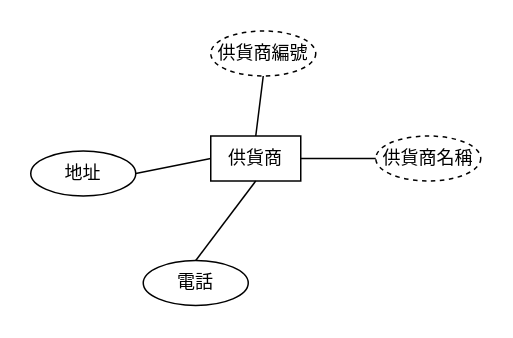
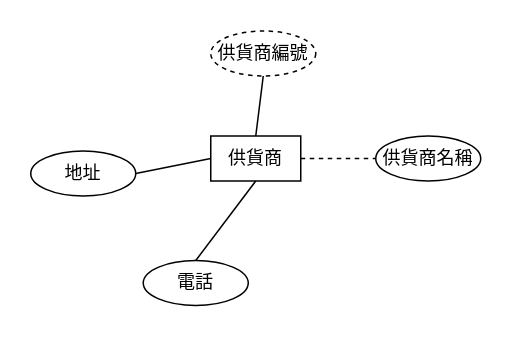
(339, 158) -> (339, 158)
(428, 158) -> (428, 158)
